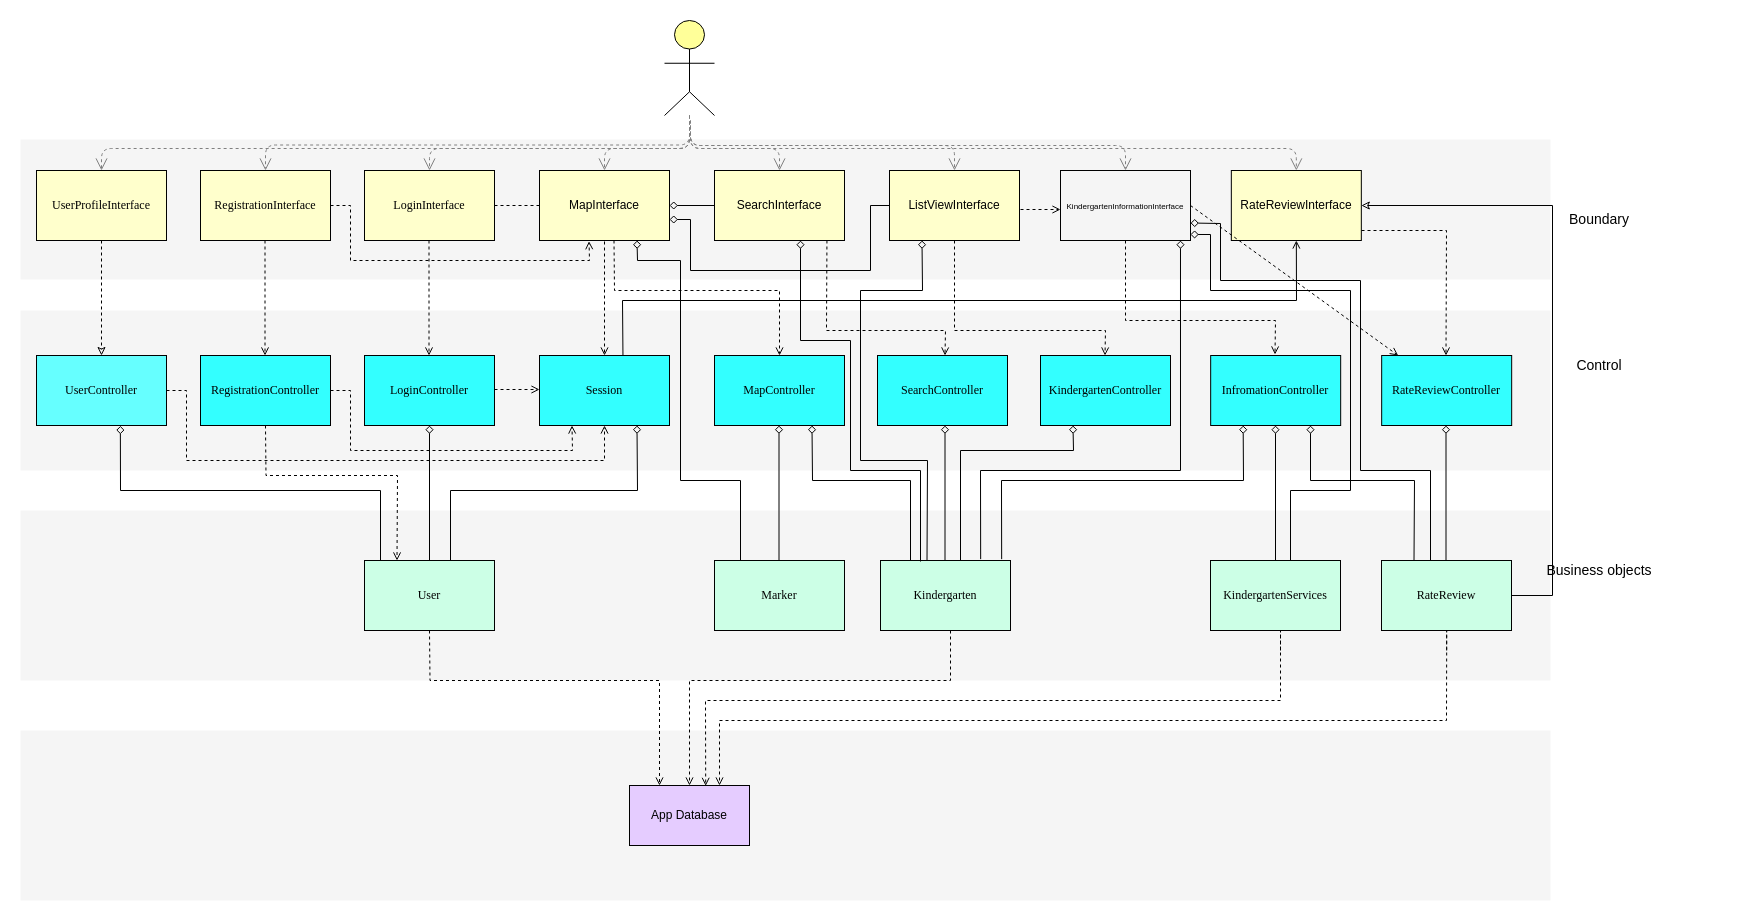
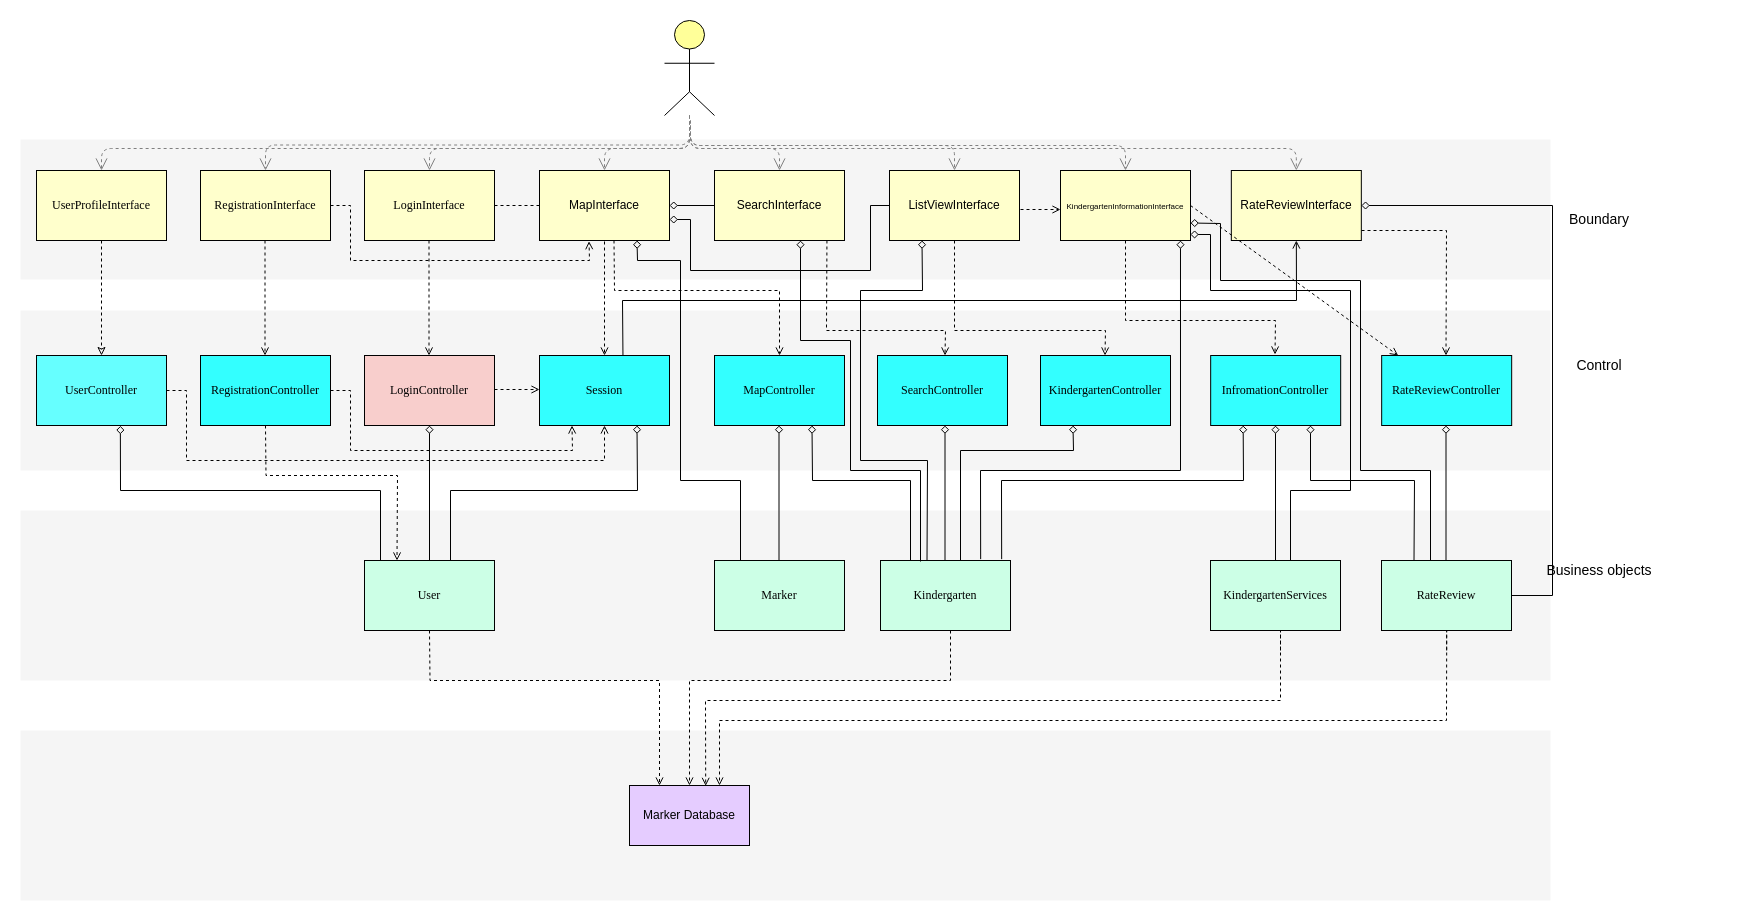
(1126, 206) -> (1126, 206)
(1370, 206) -> (1370, 206)
(430, 391) -> (430, 391)
(690, 816) -> (690, 816)
